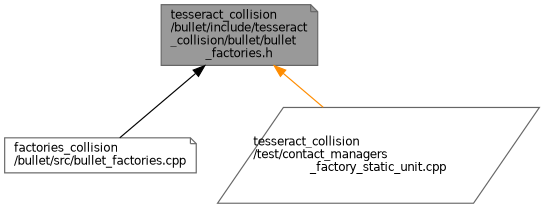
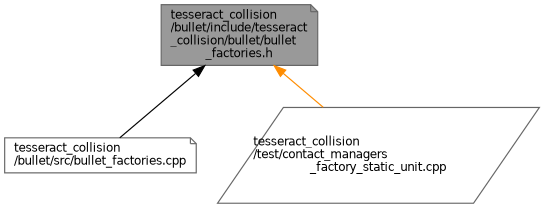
(100, 155) -> (100, 155)
